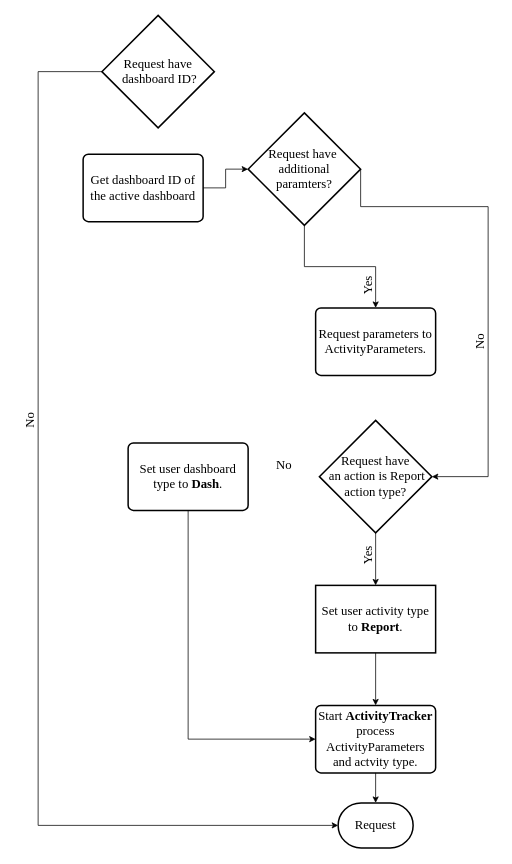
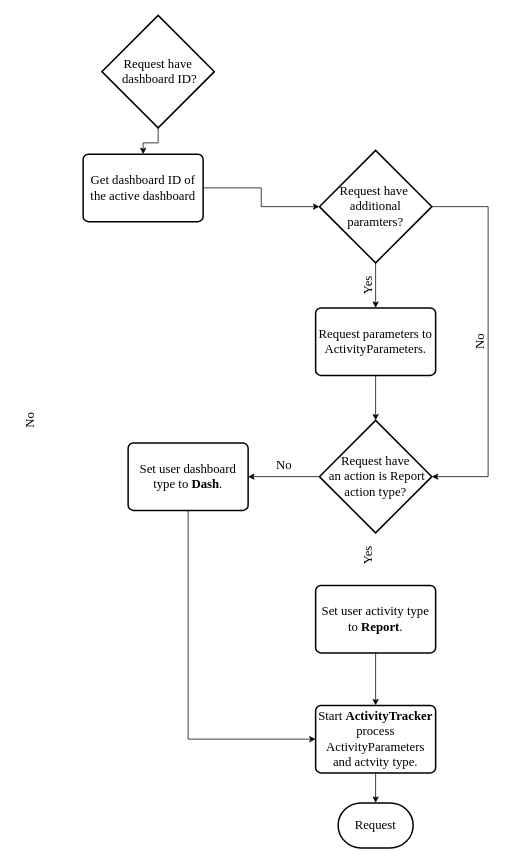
none -> (143, 145)
(304, 169) -> (375, 207)
none -> (375, 395)
none -> (285, 477)
(375, 556) -> none
(375, 619) -> (375, 619)
(184, 825) -> none
